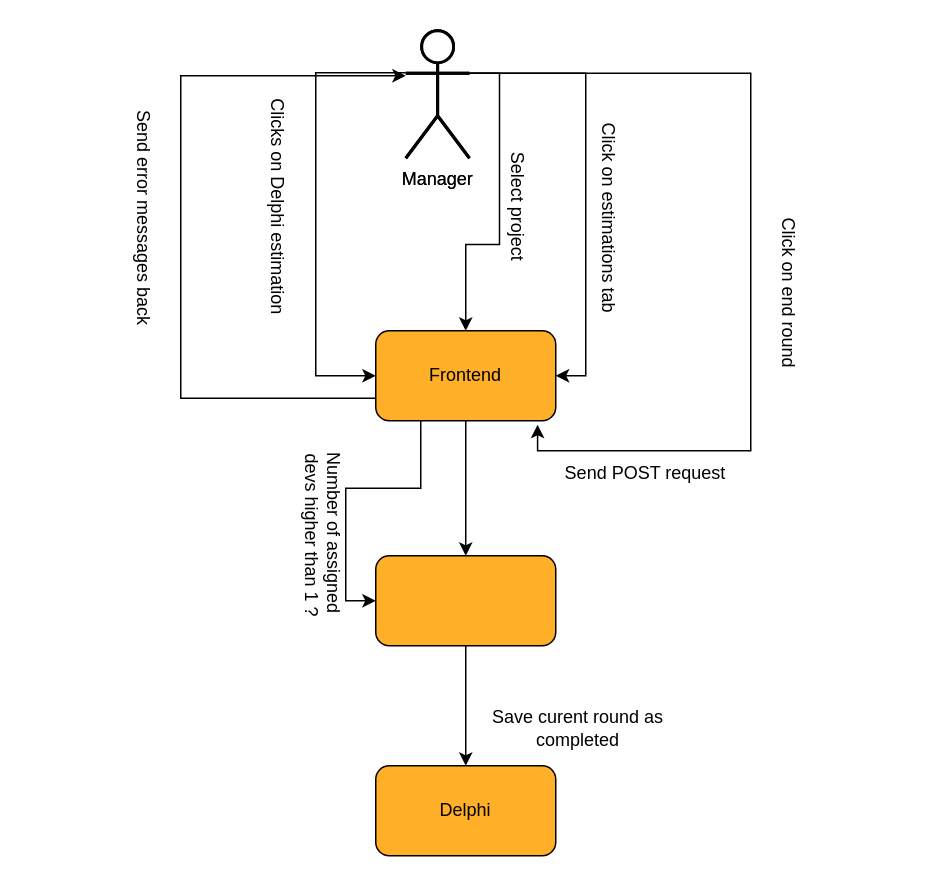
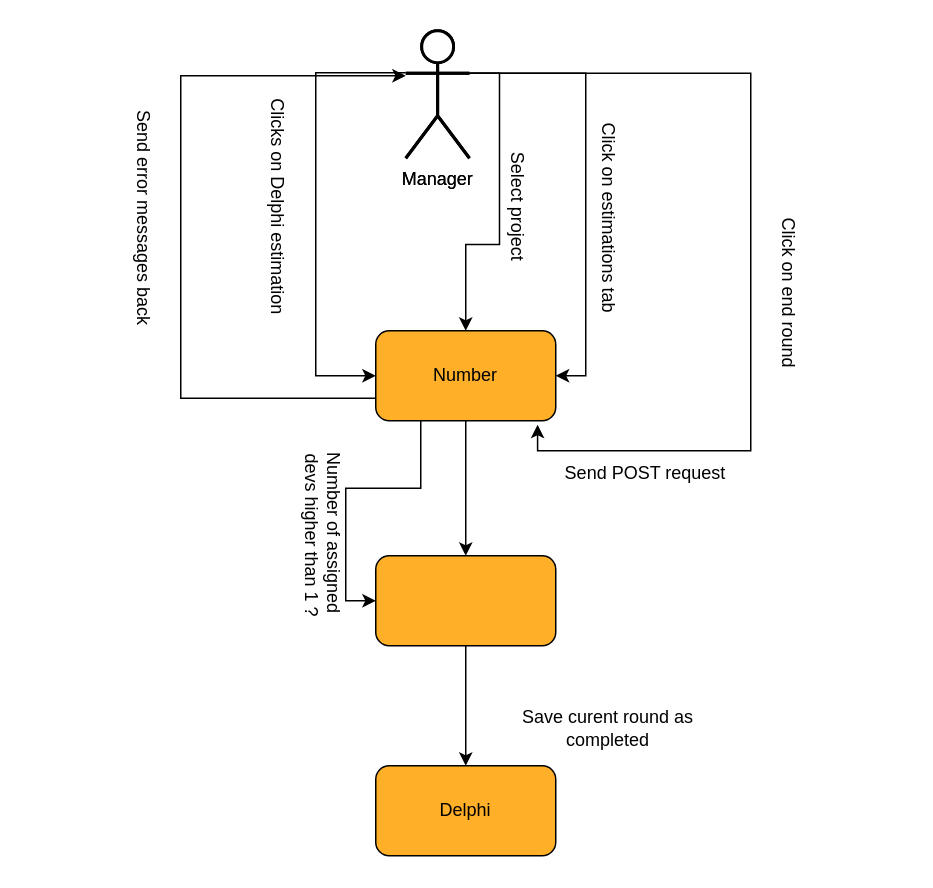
(466, 376) -> (466, 376)
(578, 728) -> (608, 728)
